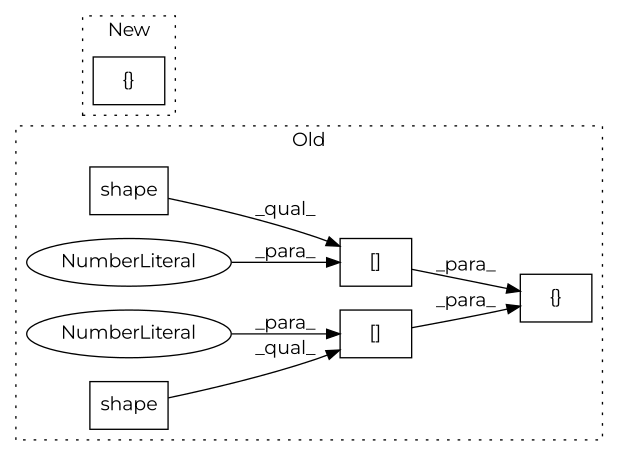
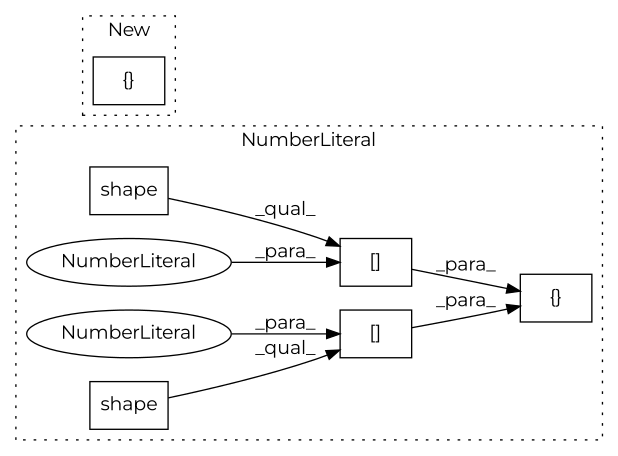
(309, 141) -> (309, 141)
